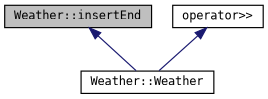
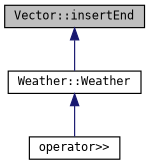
(78, 16) -> (75, 16)
(178, 53) -> (75, 121)
